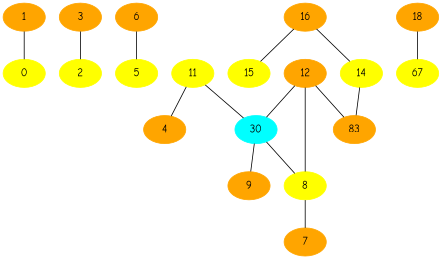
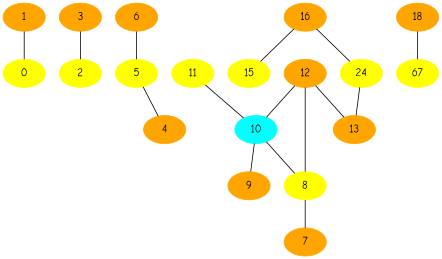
(361, 73) -> (361, 73)
(179, 102) -> (151, 102)
(256, 130) -> (256, 130)
(354, 130) -> (354, 130)
